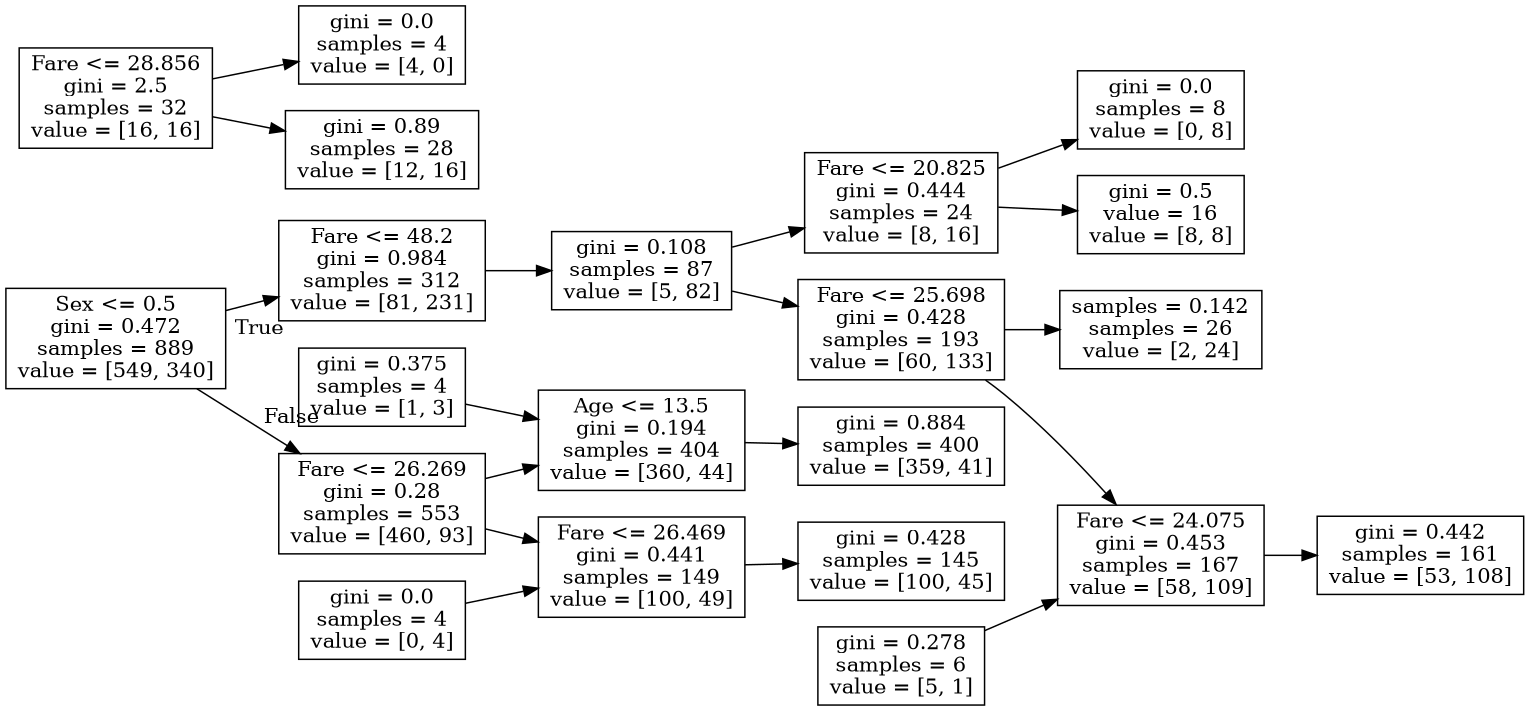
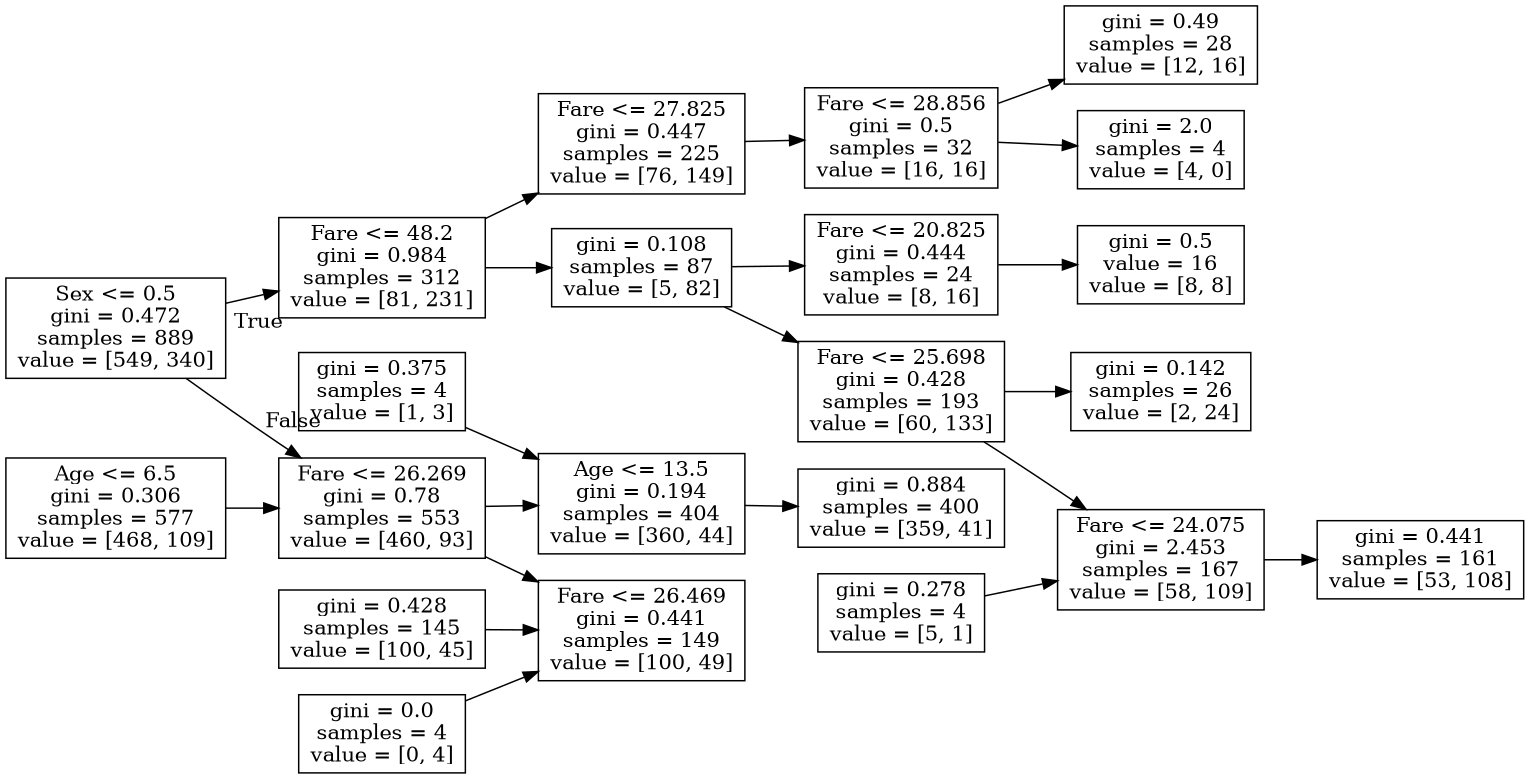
(382, 45) -> (1161, 150)
(116, 98) -> (901, 138)
(1161, 110) -> none
none -> (642, 144)
(382, 150) -> (1161, 45)
(1161, 330) -> (1161, 392)
(382, 504) -> (382, 508)
none -> (116, 508)
(1161, 555) -> (1161, 560)
(1420, 555) -> (1420, 560)
(764, 564) -> (504, 630)
(901, 666) -> (901, 613)
